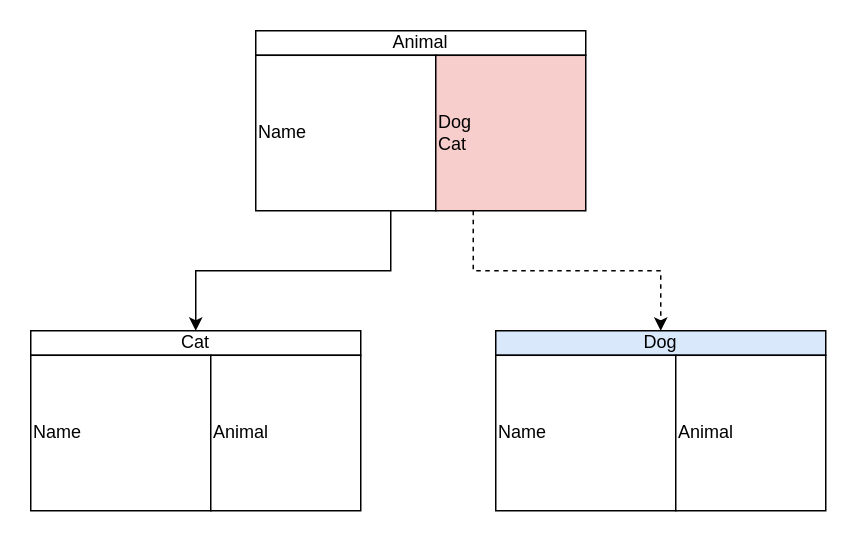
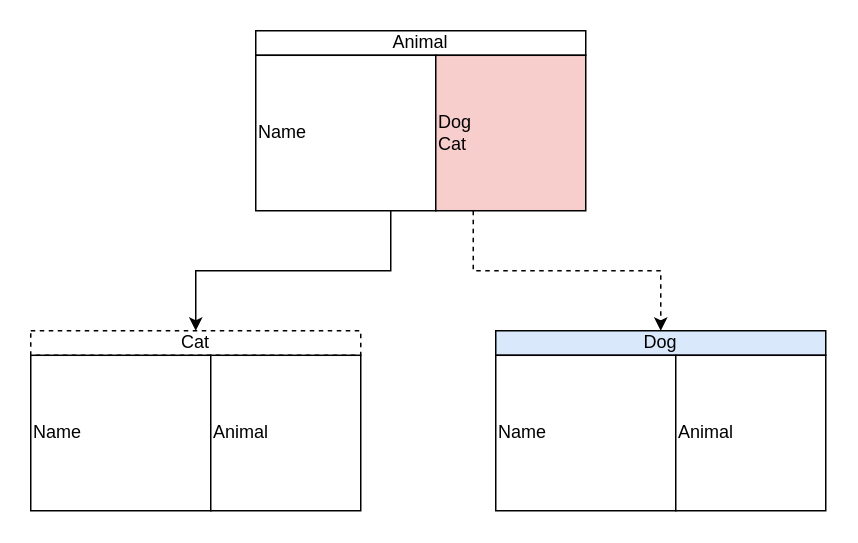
(196, 343) -> (196, 343)
